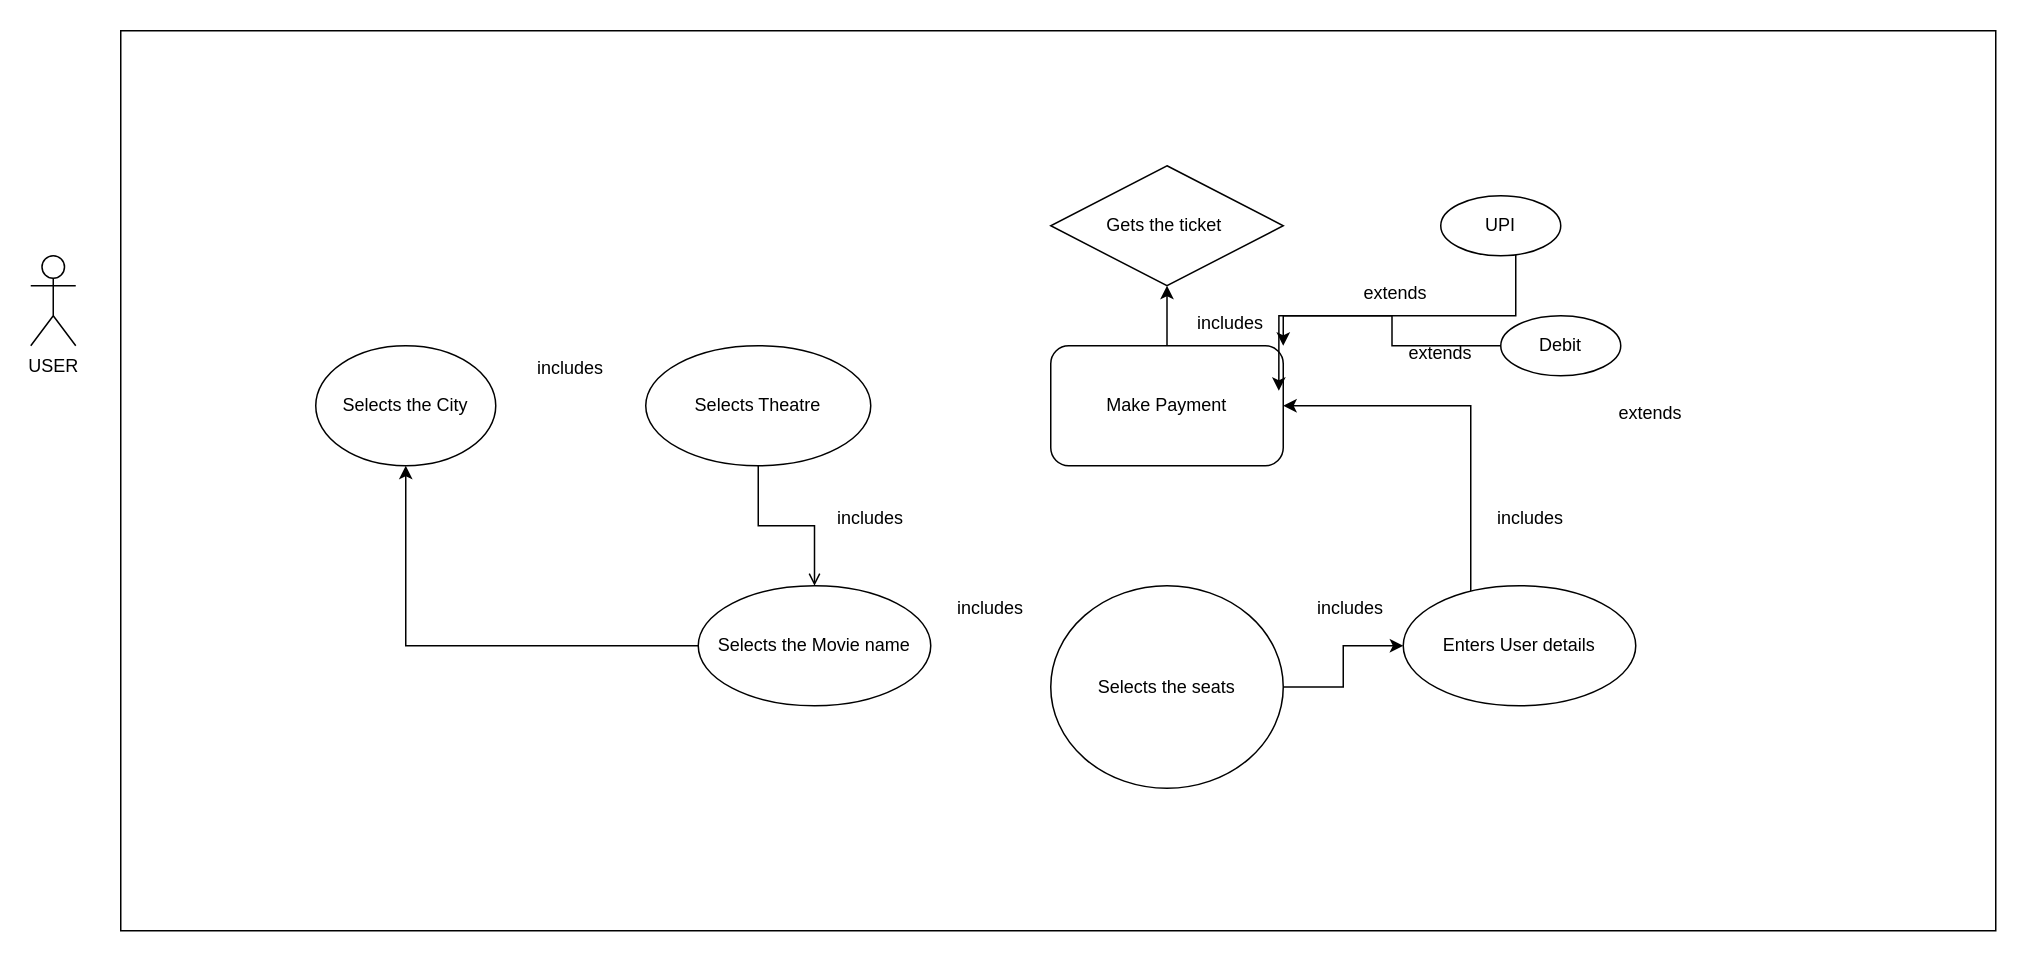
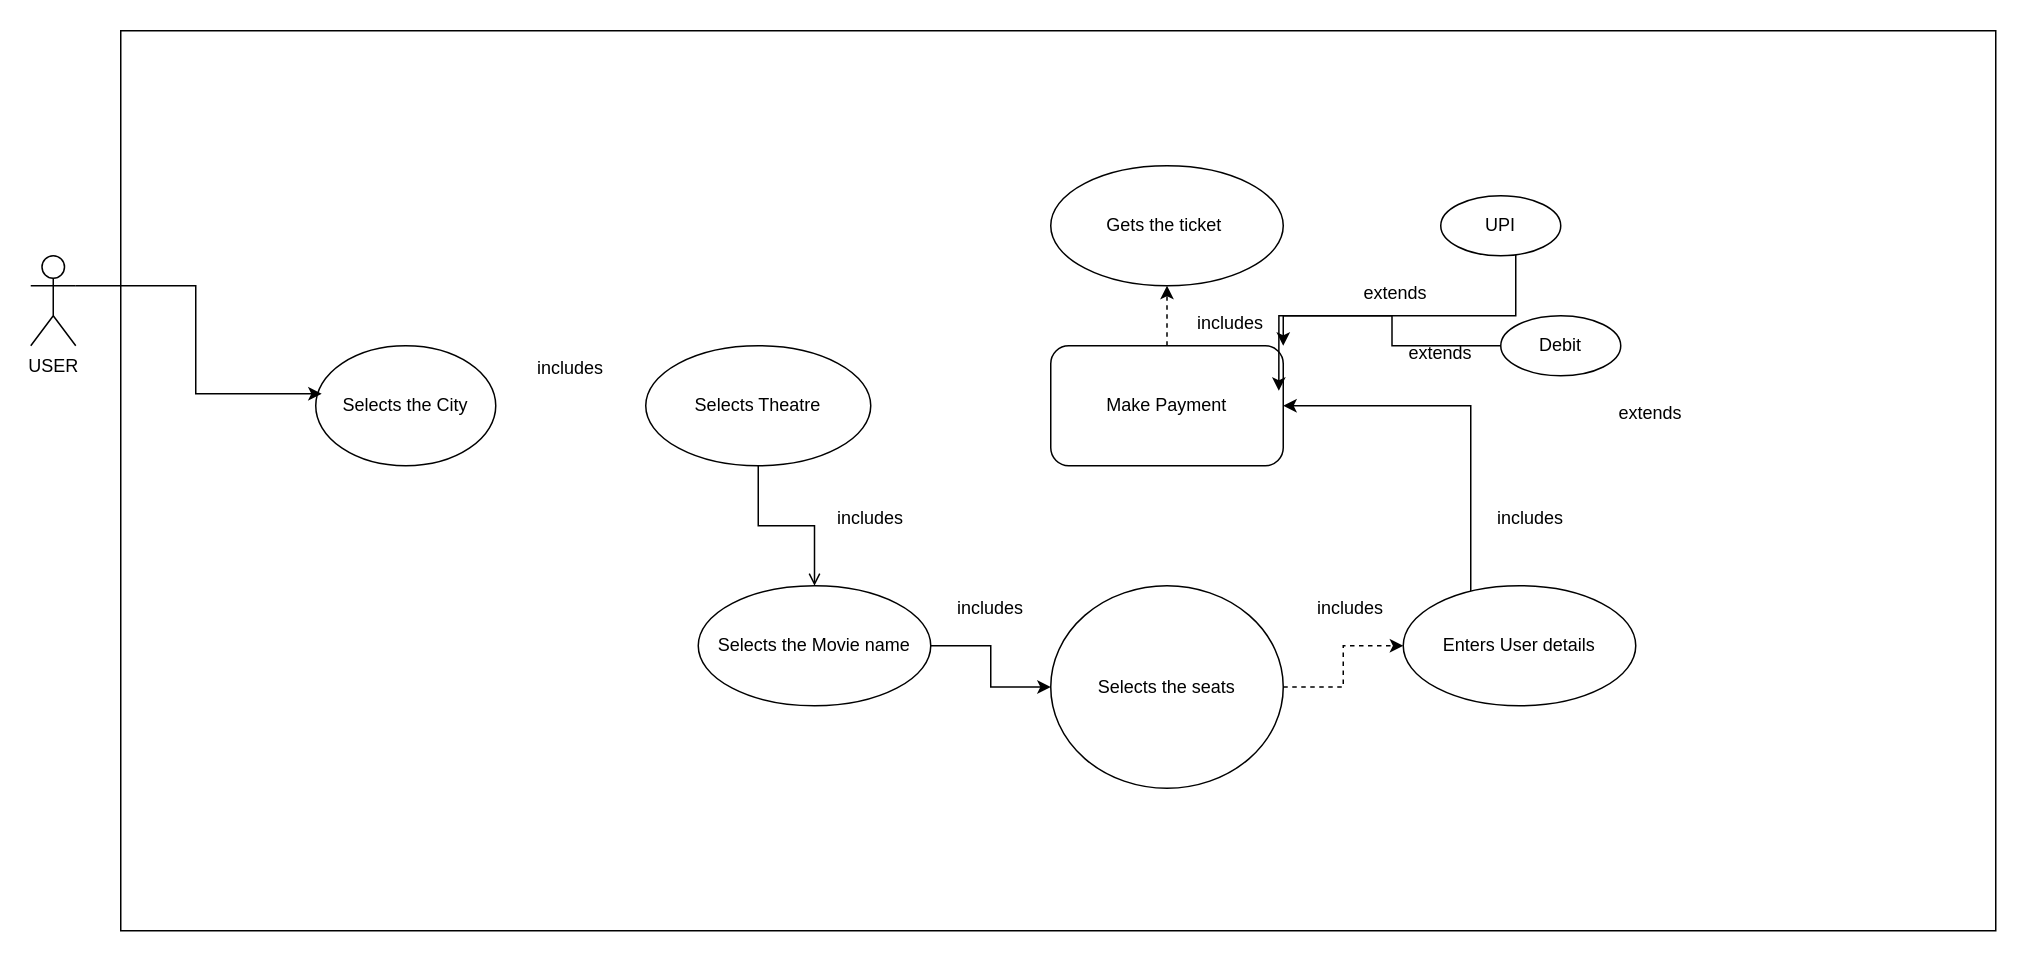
(1167, 226) -> (1167, 226)
(1167, 321) -> (1167, 321)
none -> (196, 339)
(467, 646) -> (991, 661)
(1343, 670) -> (1343, 670)
